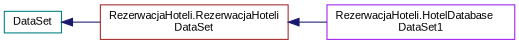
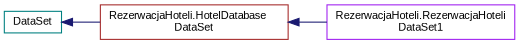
(194, 22) -> (194, 22)
(421, 22) -> (421, 22)
